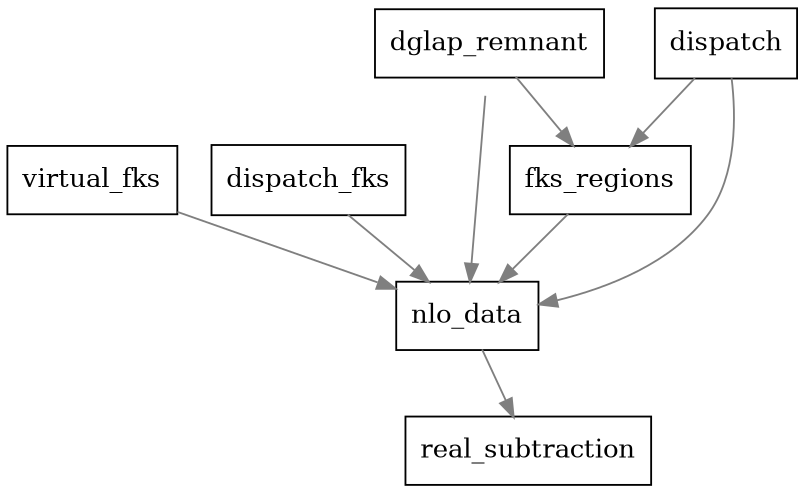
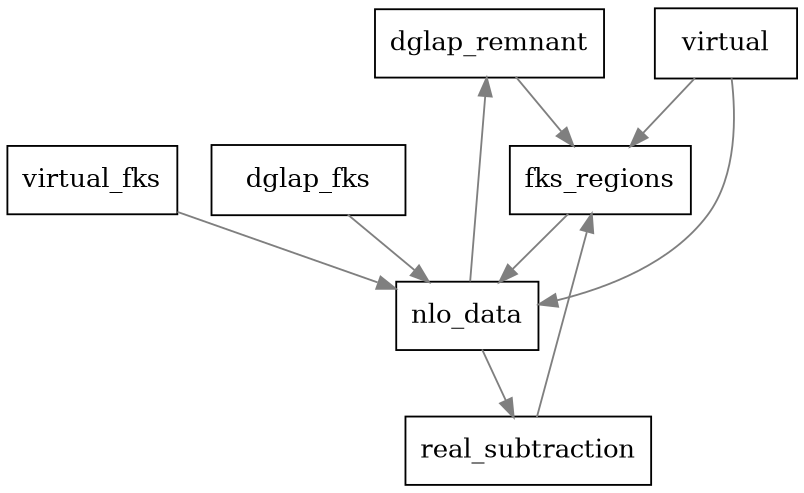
(726, 43) -> (726, 43)
(478, 179) -> (478, 189)
(308, 180) -> (308, 180)
none -> (562, 325)
